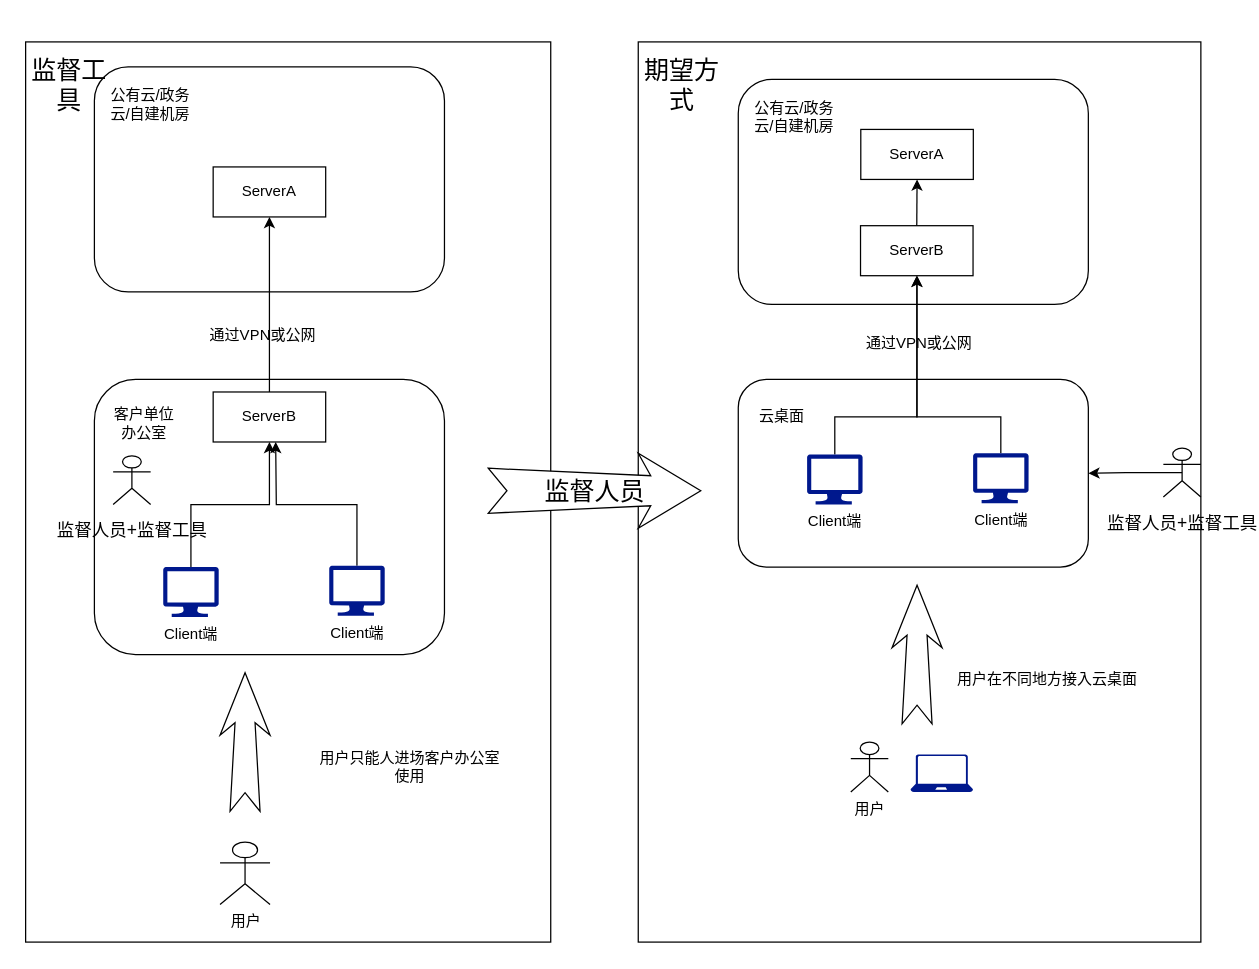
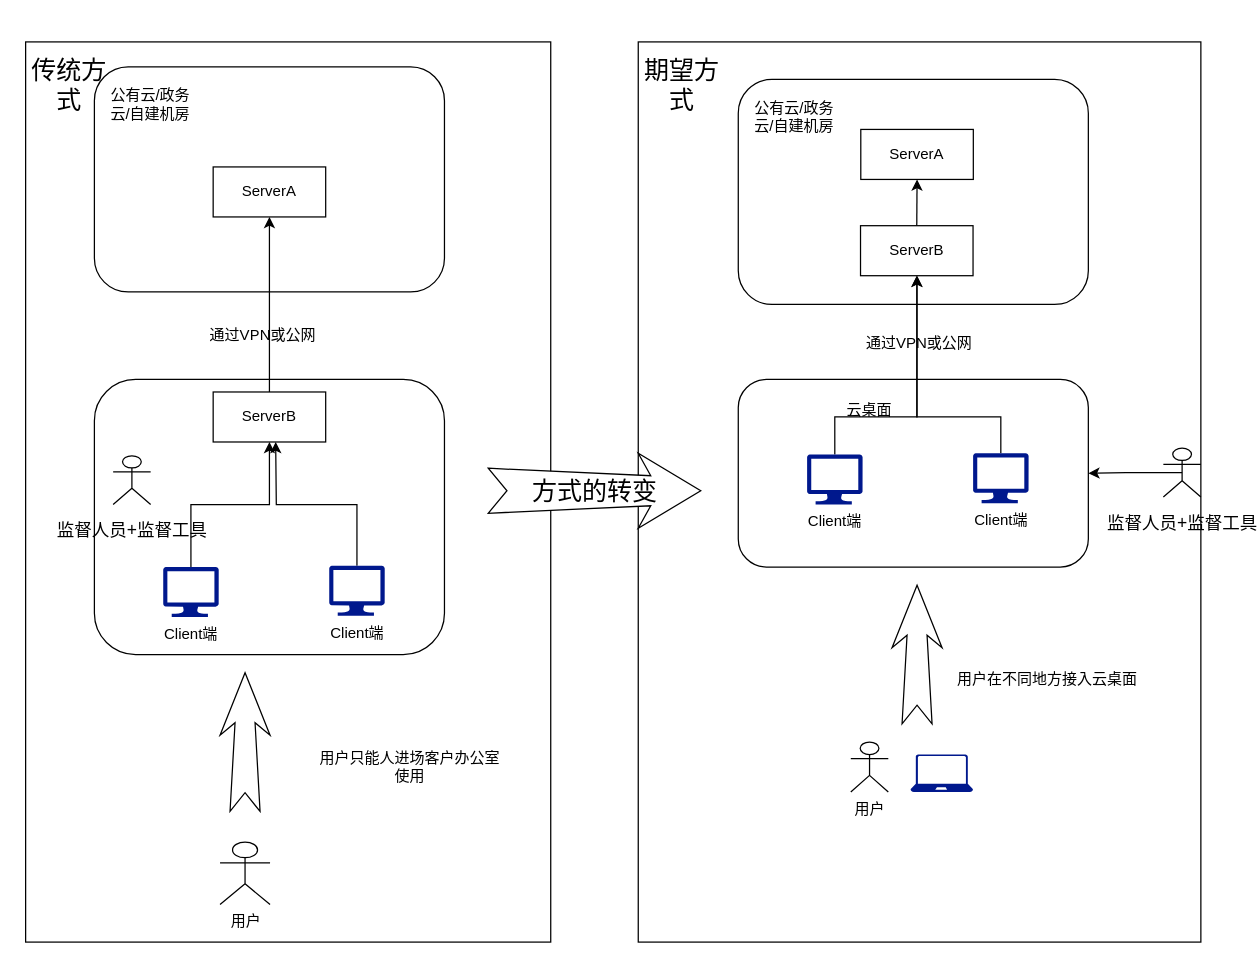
(69, 84) -> (69, 84)
(782, 417) -> (869, 411)
(144, 423) -> none
(595, 491) -> (595, 491)
